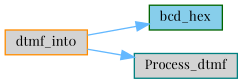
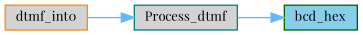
(112, 31) -> (254, 18)
